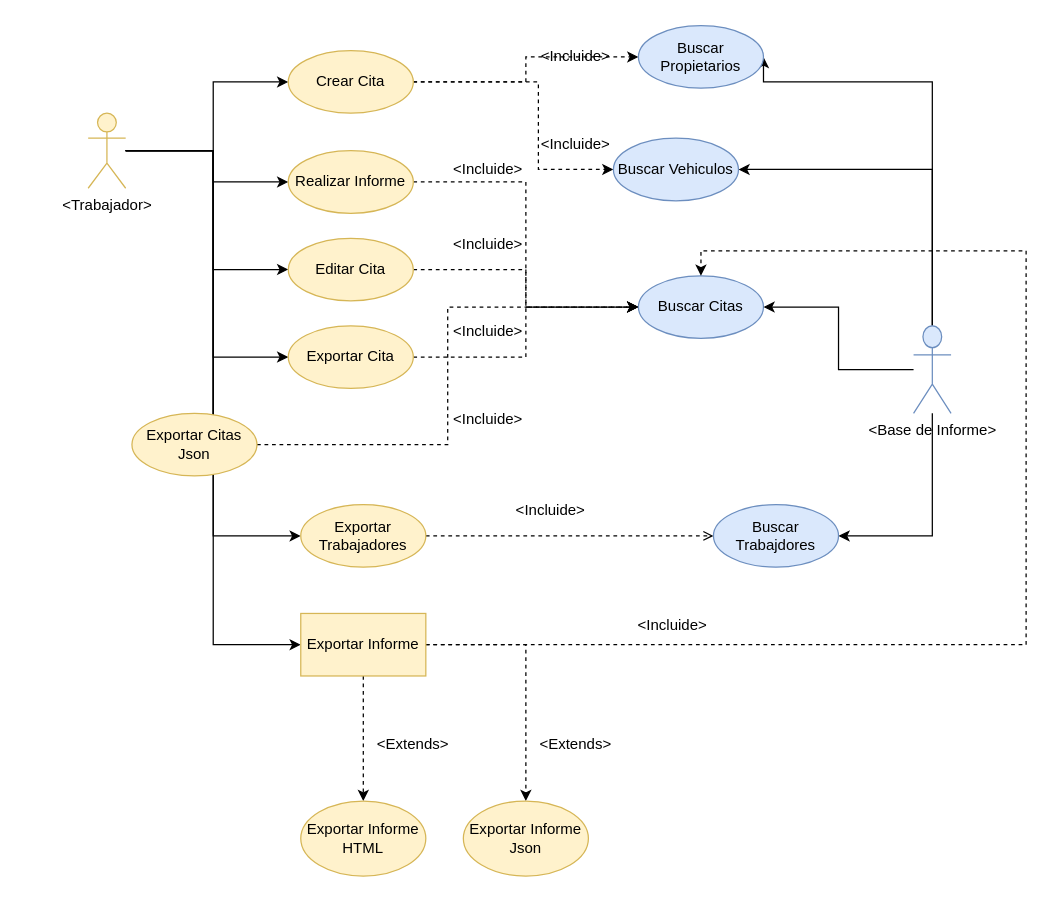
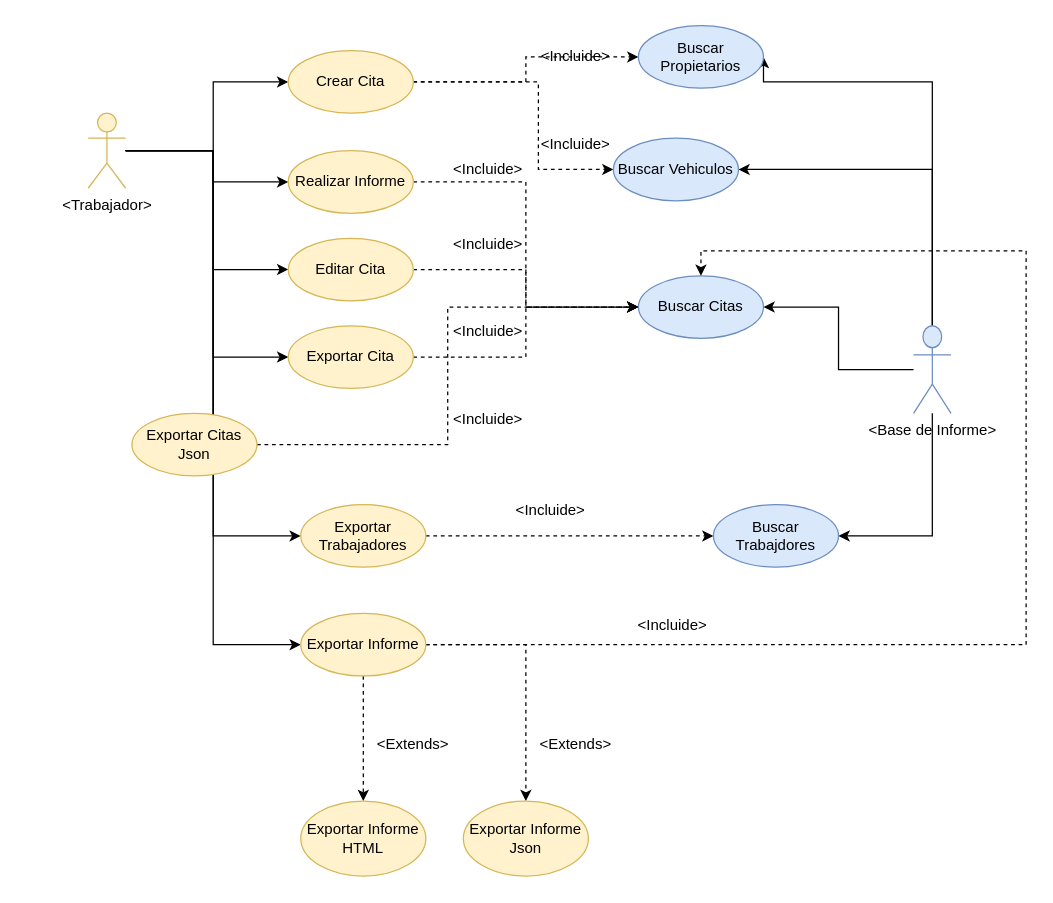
(706, 536) -> (703, 536)
(363, 644) -> (363, 644)
